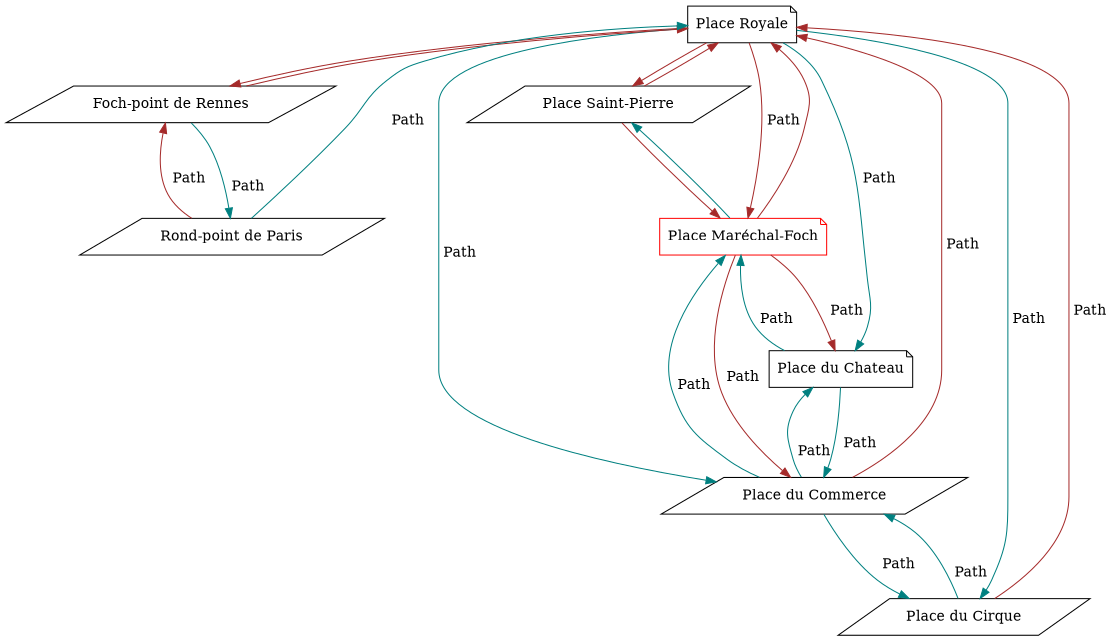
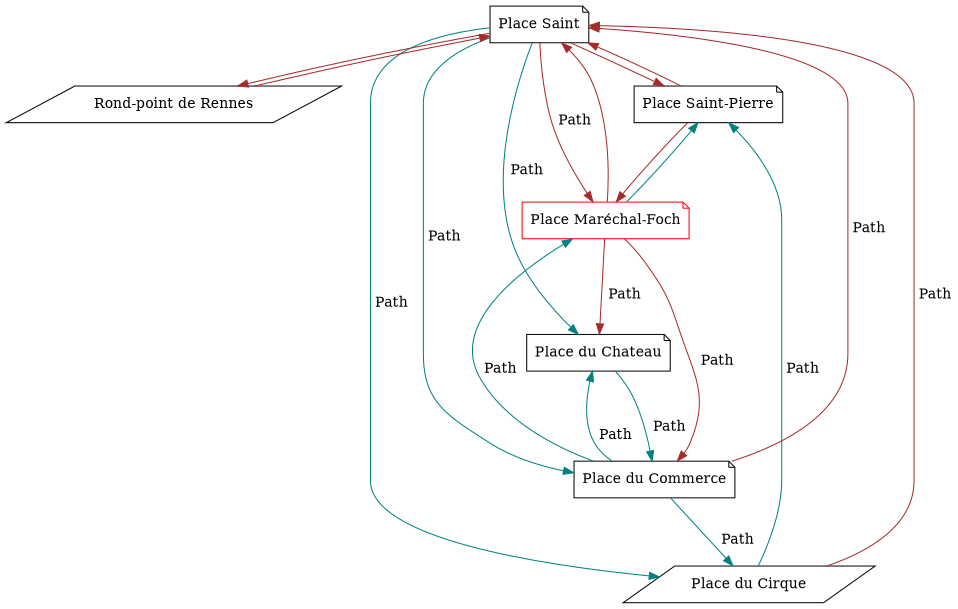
(742, 24) -> (539, 24)
(171, 104) -> (174, 104)
(609, 104) -> (708, 104)
(232, 237) -> none
(749, 315) -> none
(814, 496) -> (654, 480)
(933, 552) -> (782, 343)
